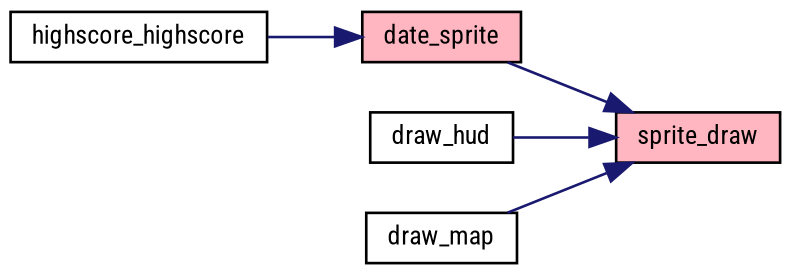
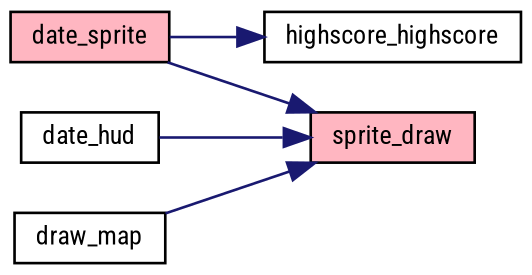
(302, 37) -> (203, 37)
(442, 138) -> (90, 138)
